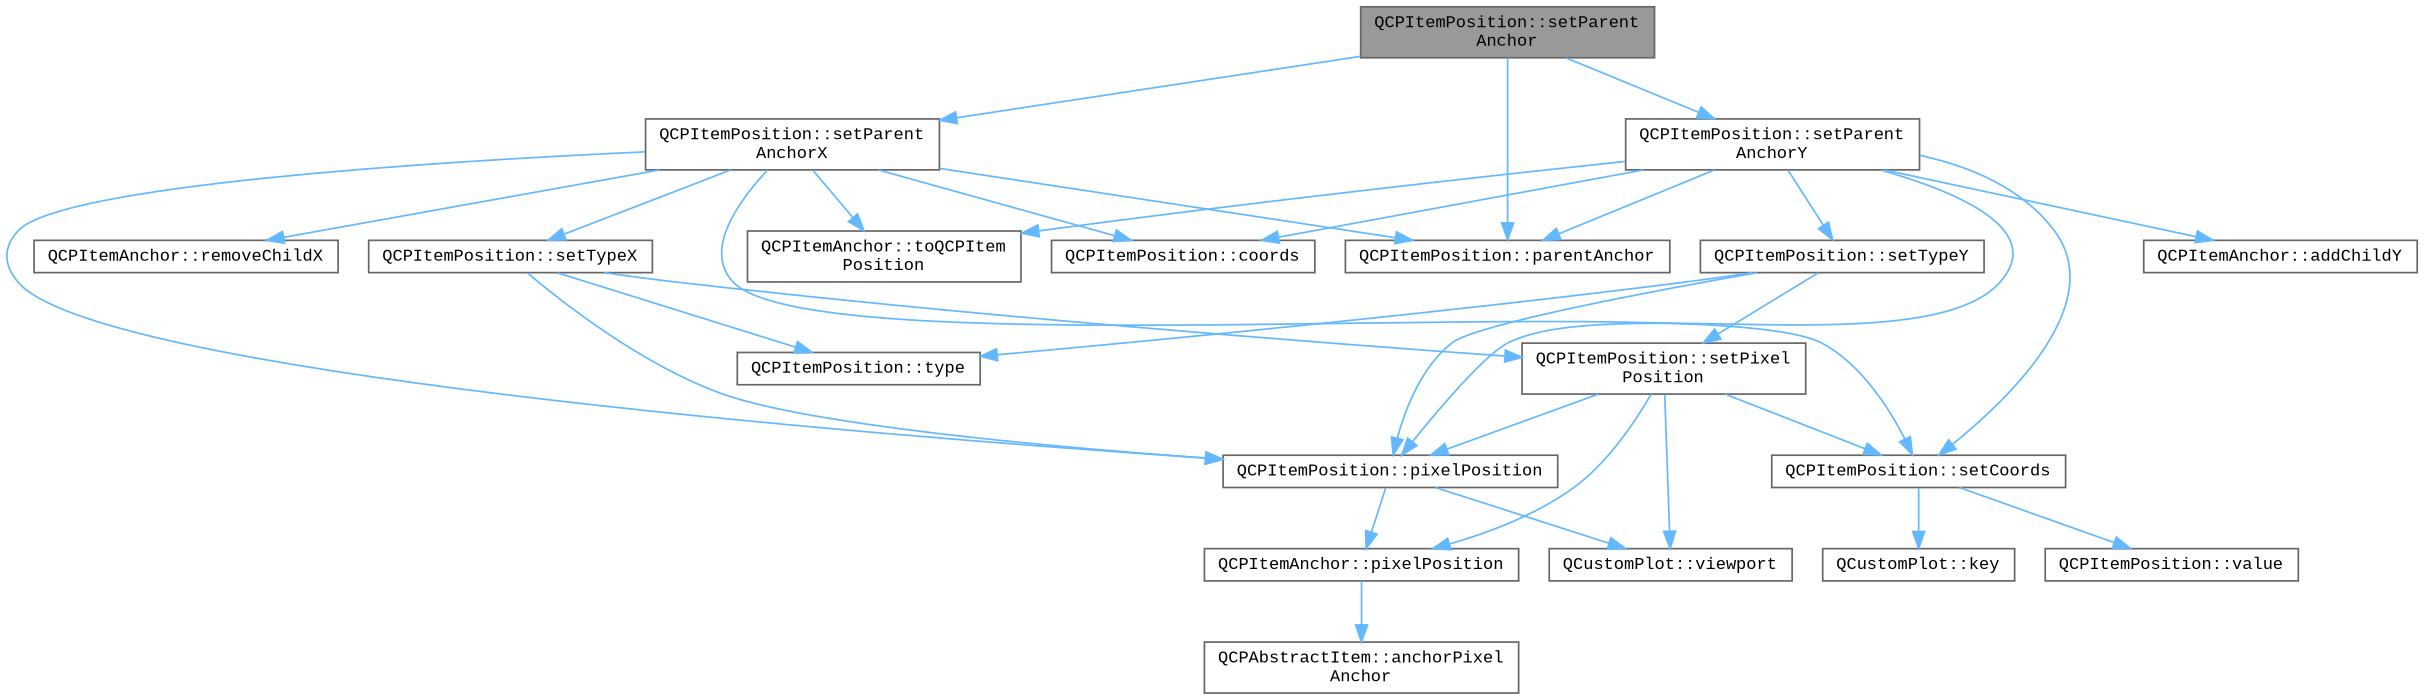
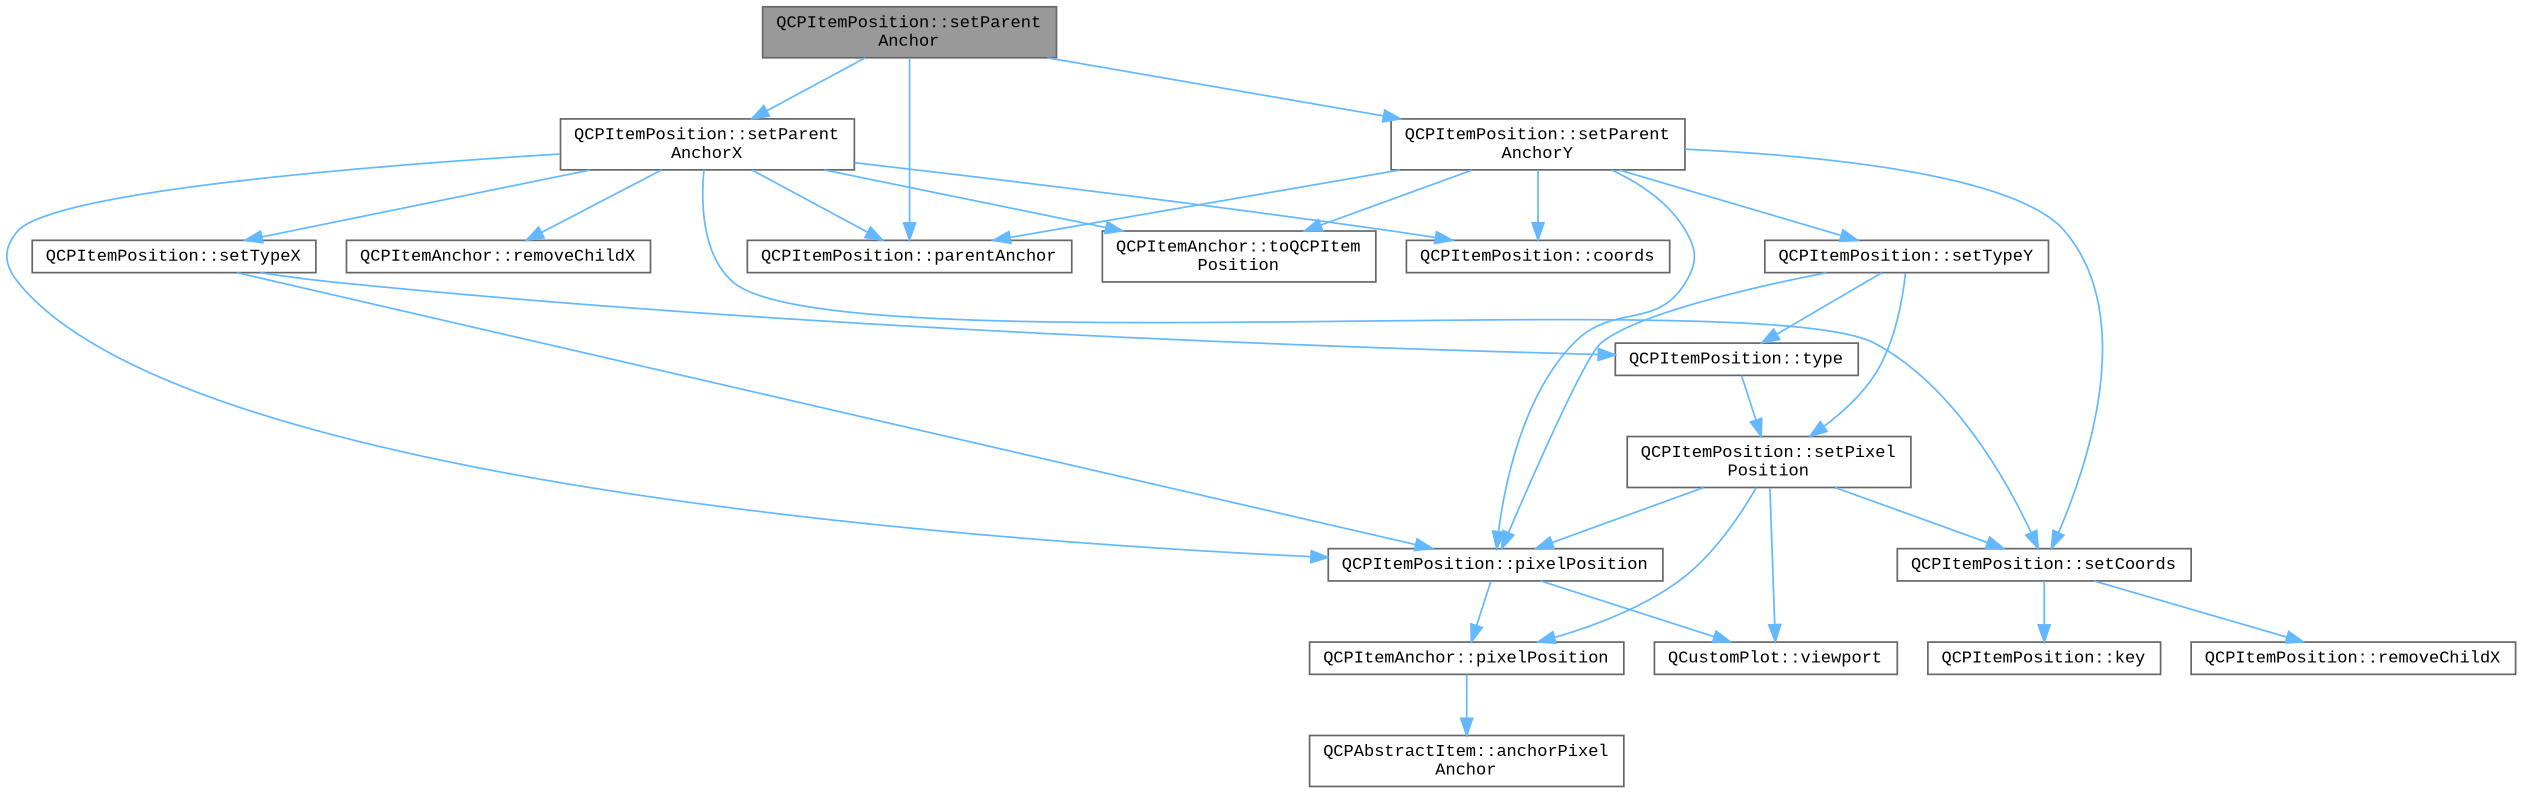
(2281, 256) -> none
(941, 310) -> (1749, 398)
(1919, 565) -> (2044, 658)
(2172, 565) -> (2353, 658)
